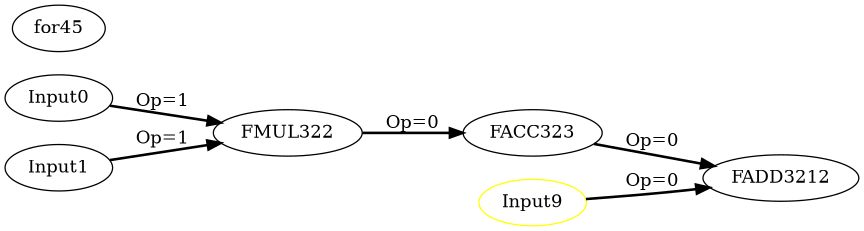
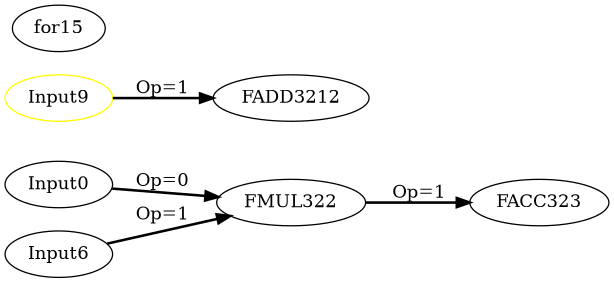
(59, 28) -> (59, 28)
(163, 101) -> (163, 181)
(413, 123) -> (419, 193)
(648, 154) -> none
(59, 168) -> (59, 254)
(653, 181) -> (163, 88)
